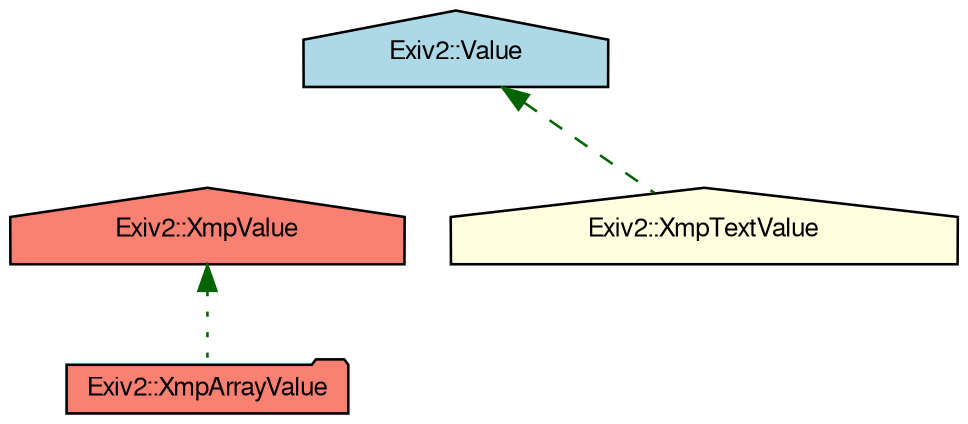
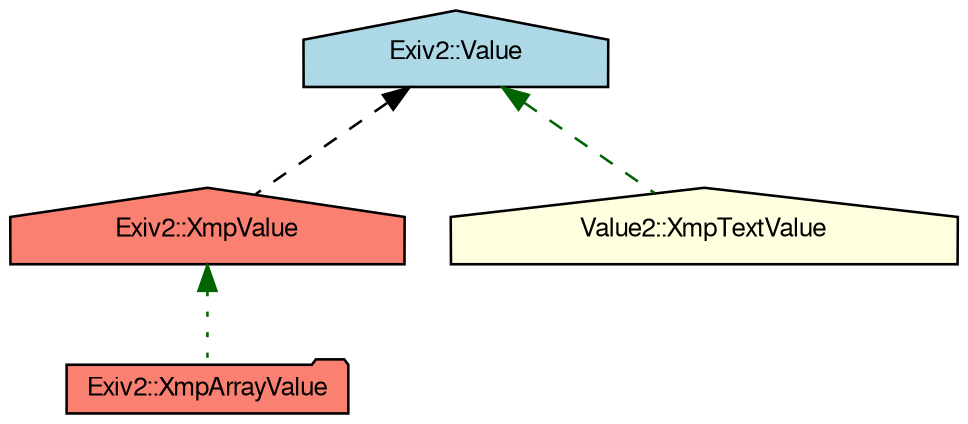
none -> (321, 149)
(704, 230) -> (704, 230)
